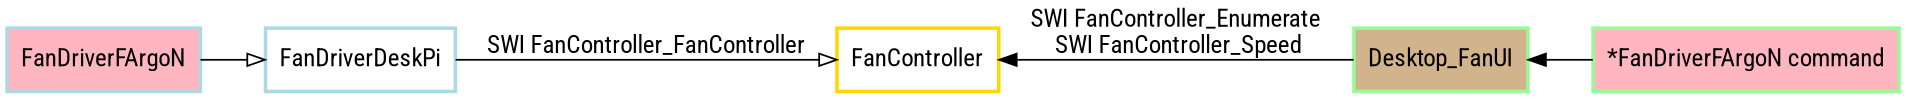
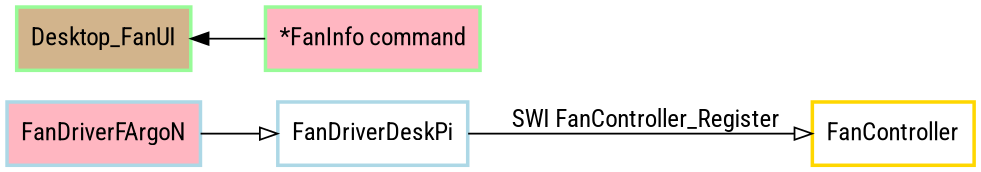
(646, 47) -> (646, 120)
(1185, 60) -> none
(1746, 60) -> (373, 39)
